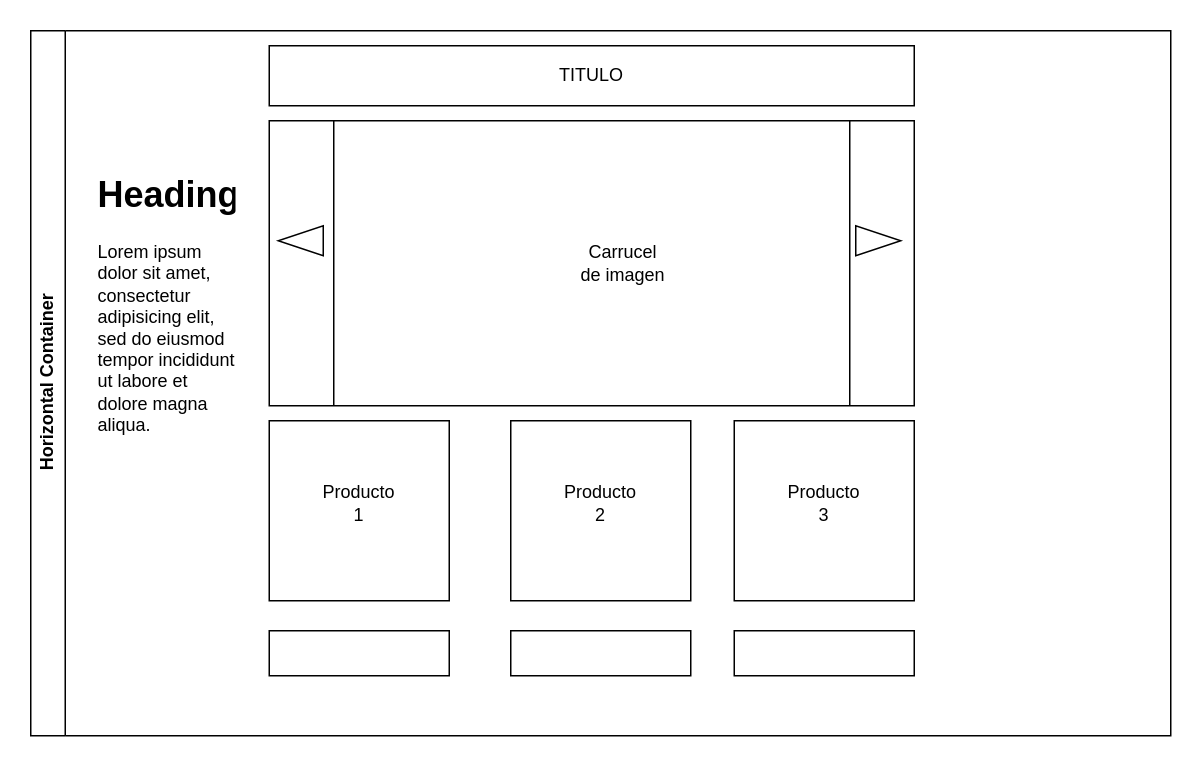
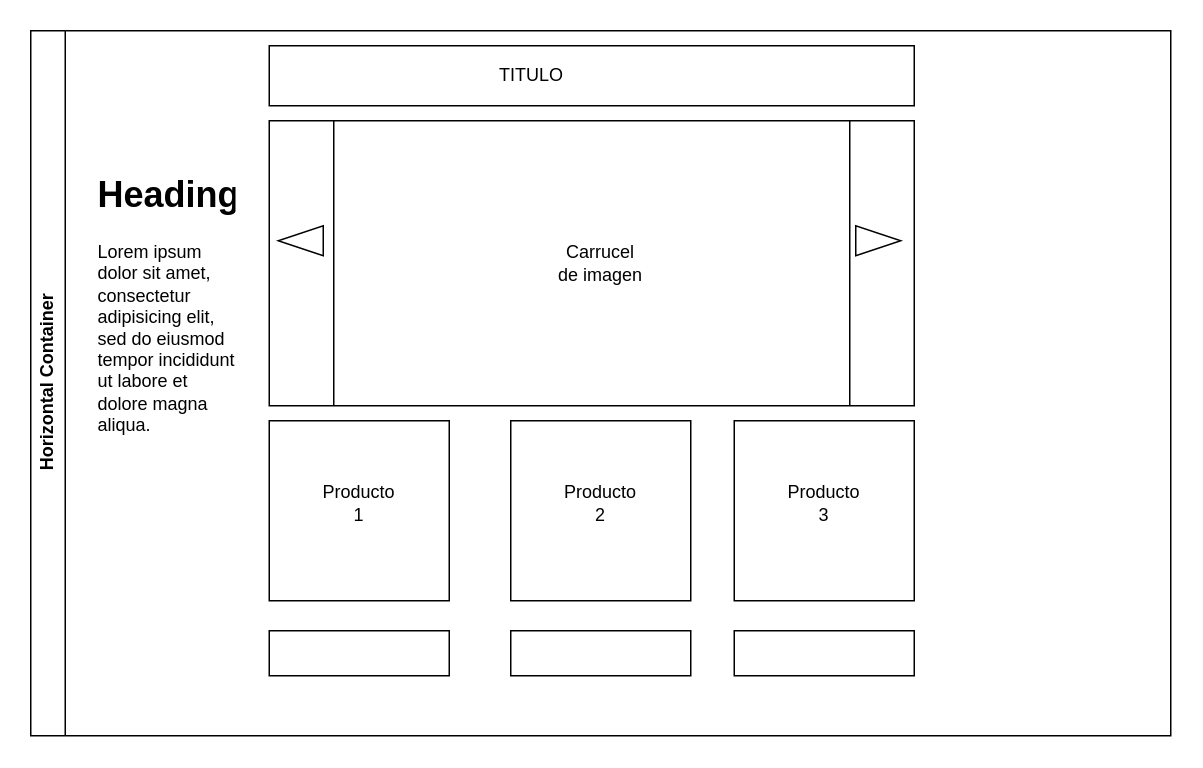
(592, 76) -> (532, 76)
(623, 263) -> (601, 263)
